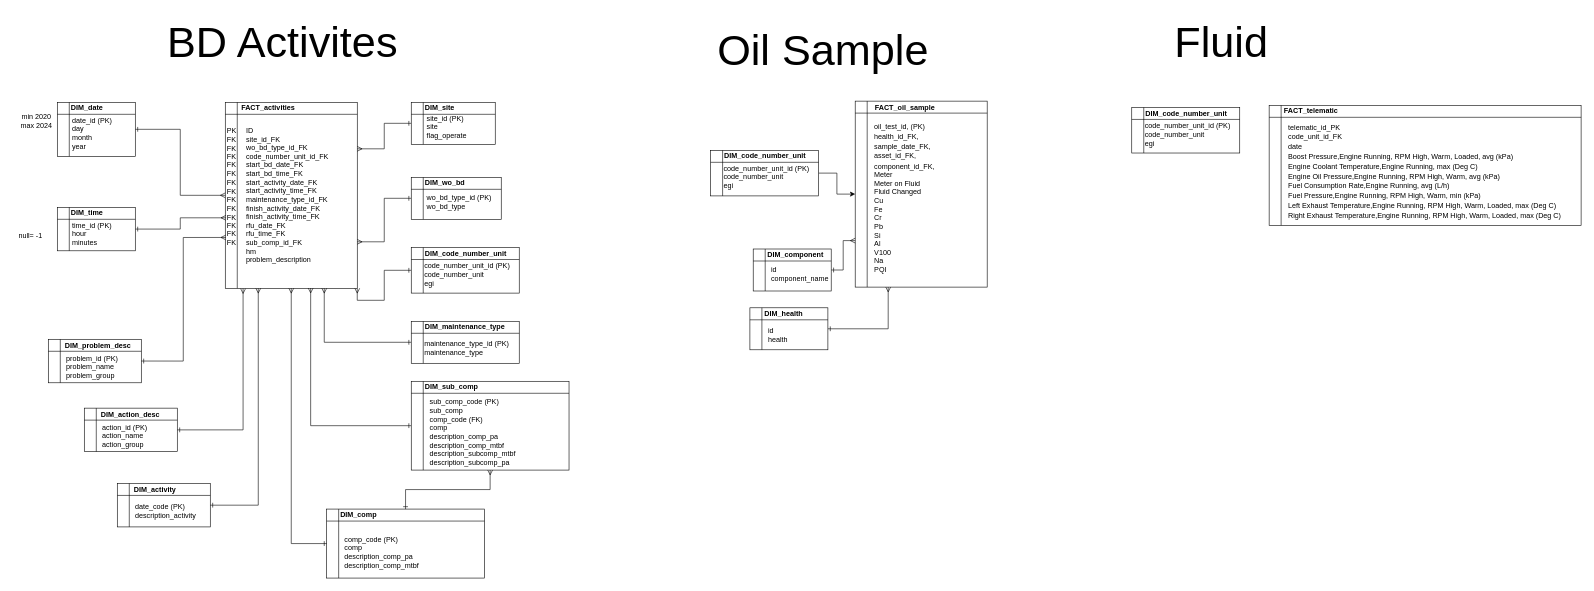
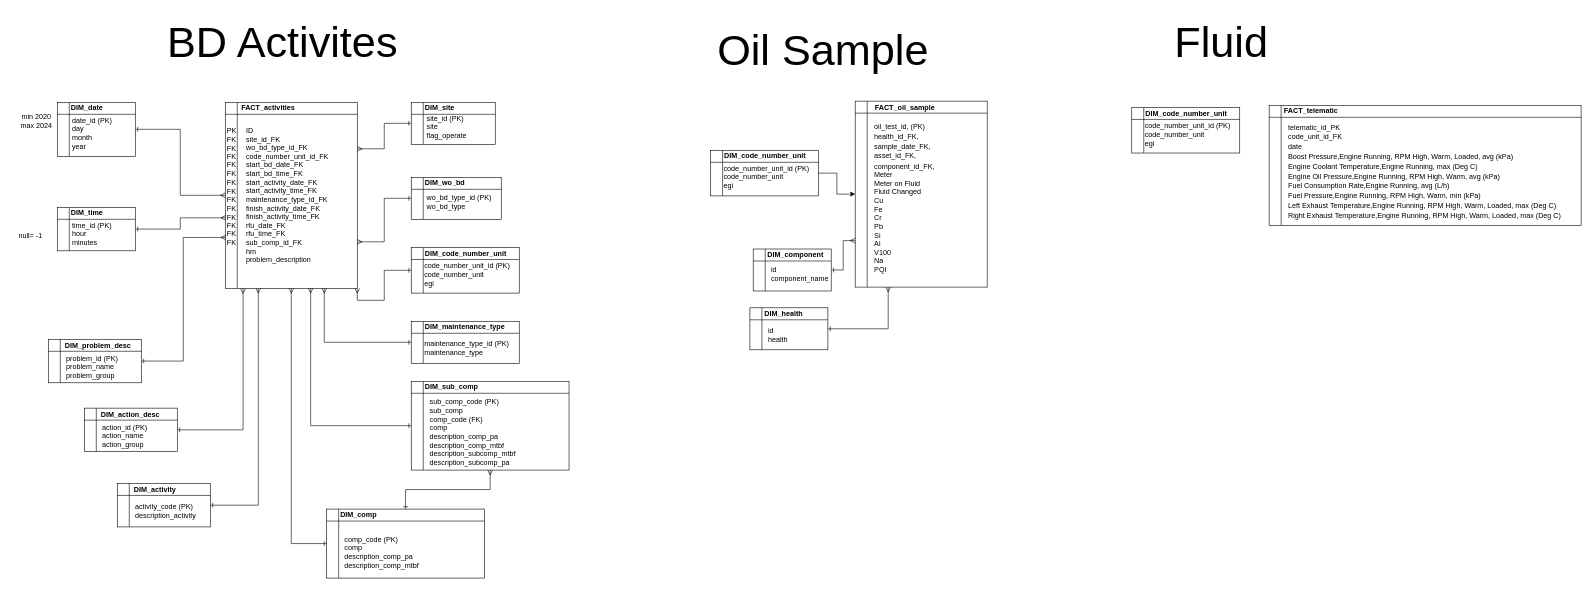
(172, 512) -> (172, 512)
